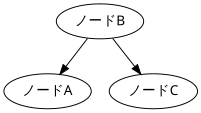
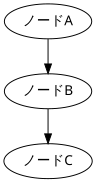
(77, 52) -> (48, 52)
